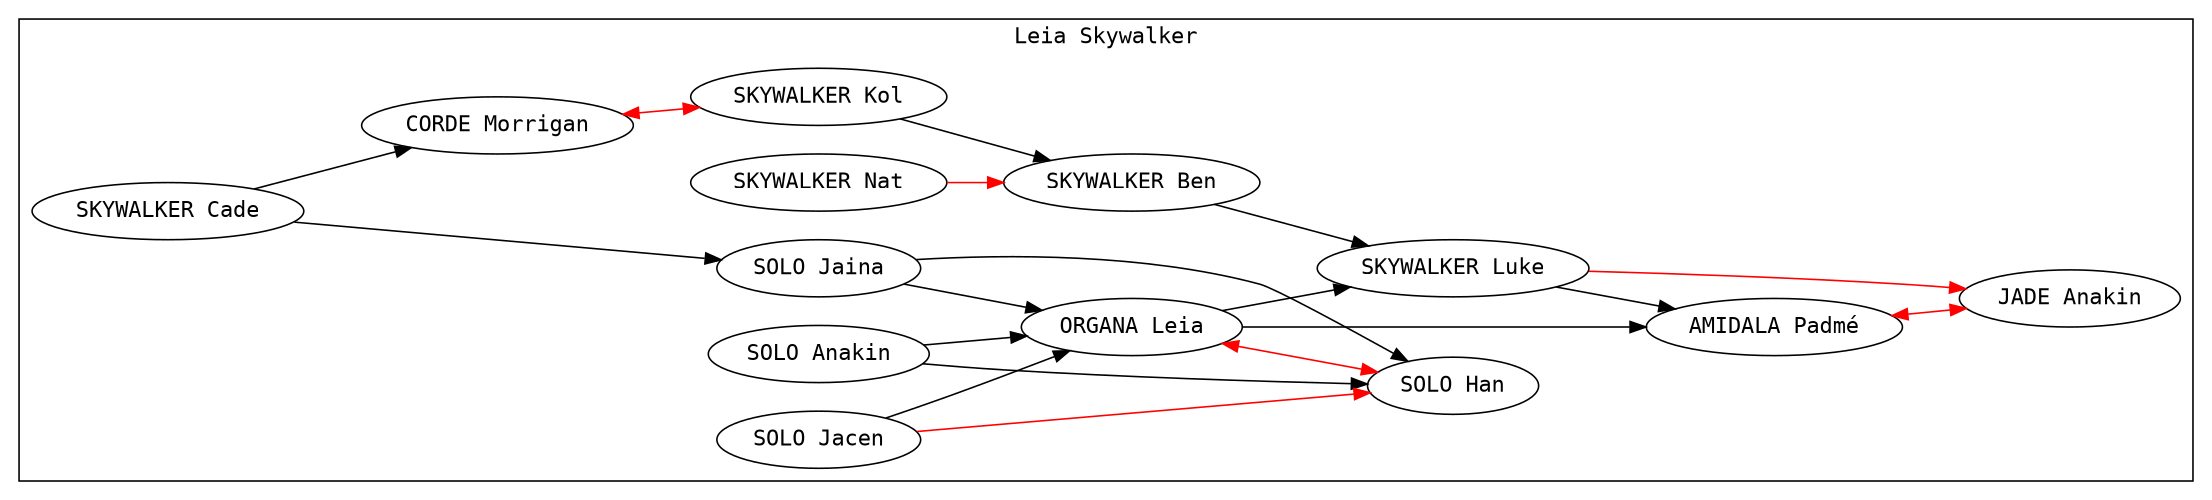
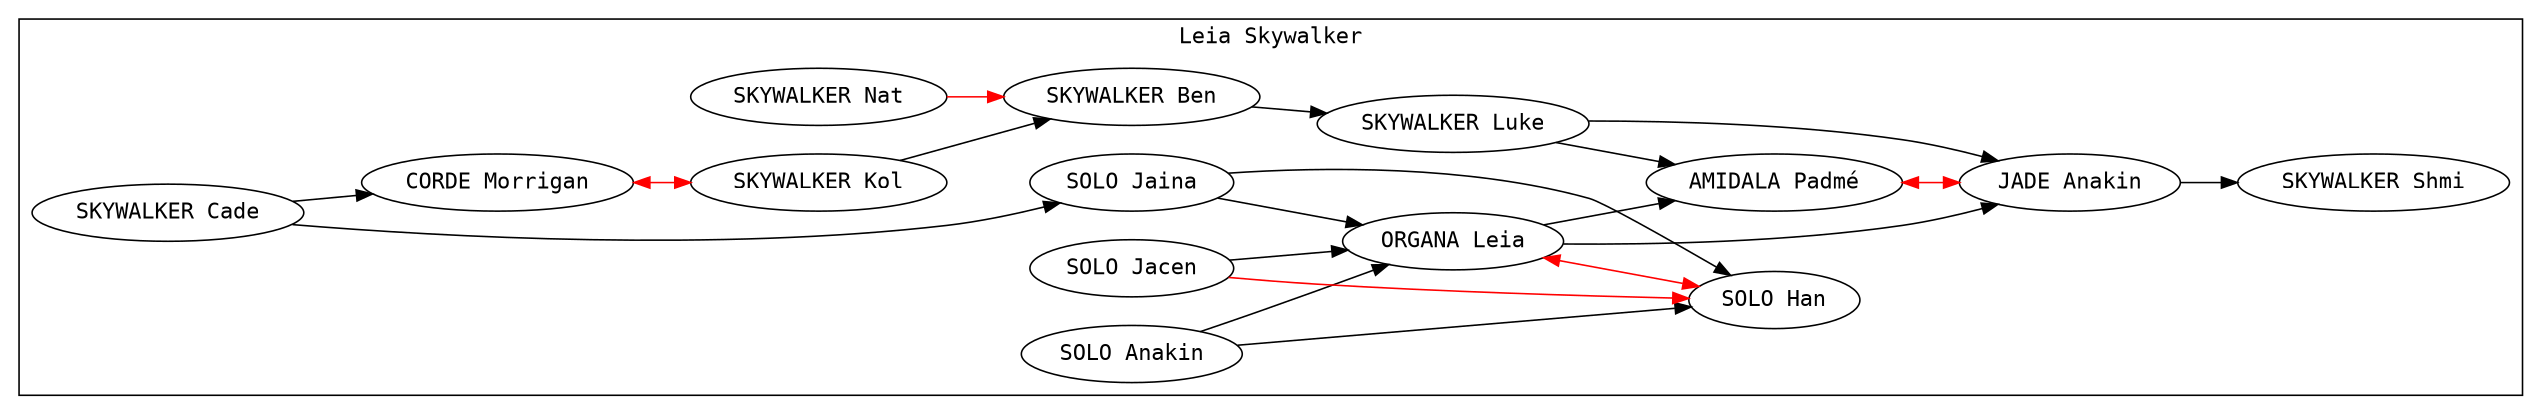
none -> (2374, 183)
(1769, 277) -> (1787, 128)
(1273, 301) -> (1774, 238)
